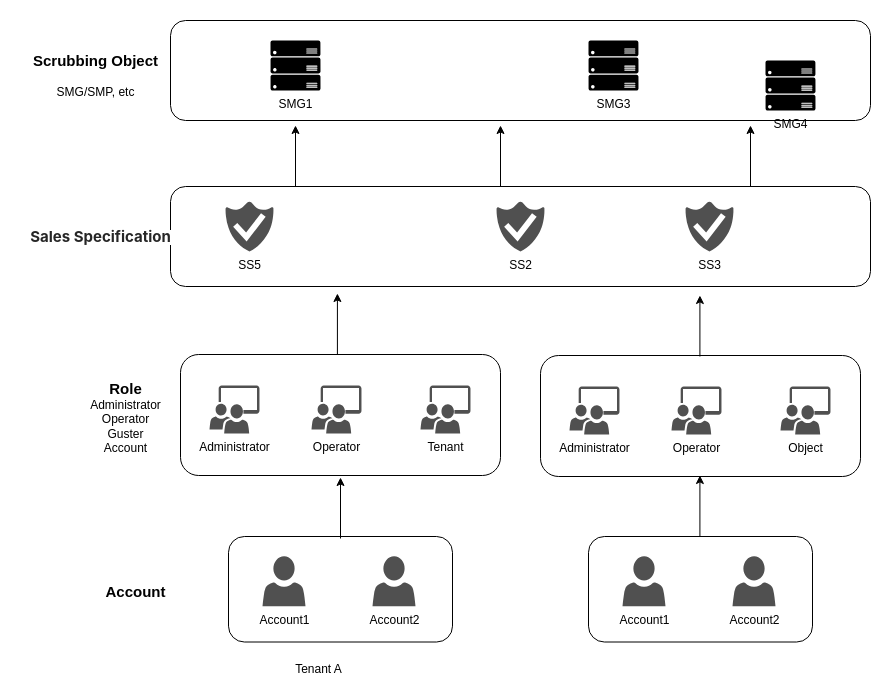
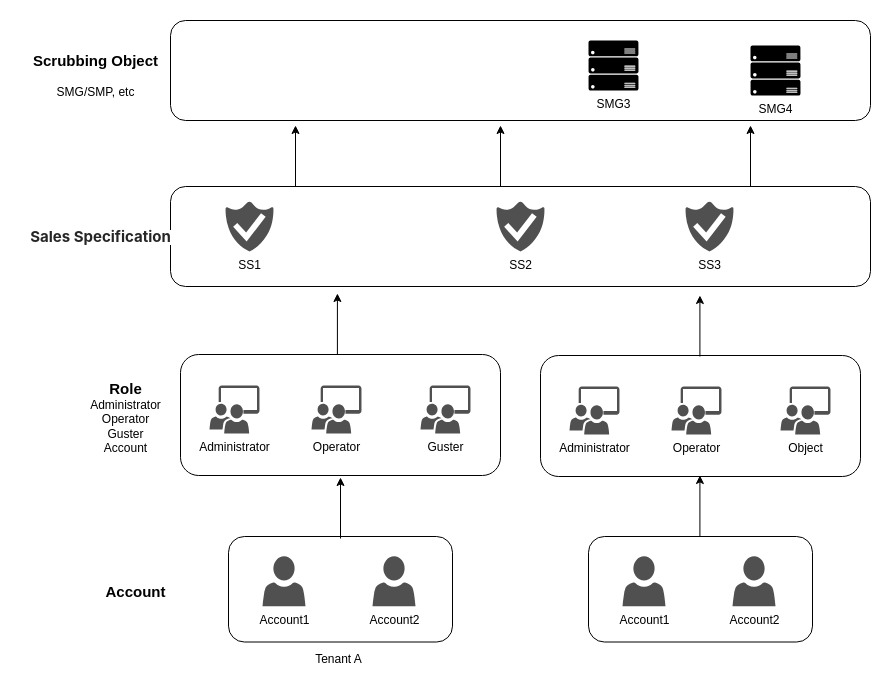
(296, 66) -> none
(791, 86) -> (776, 71)
(250, 266) -> (250, 266)
(446, 448) -> (446, 448)
(318, 670) -> (338, 660)
